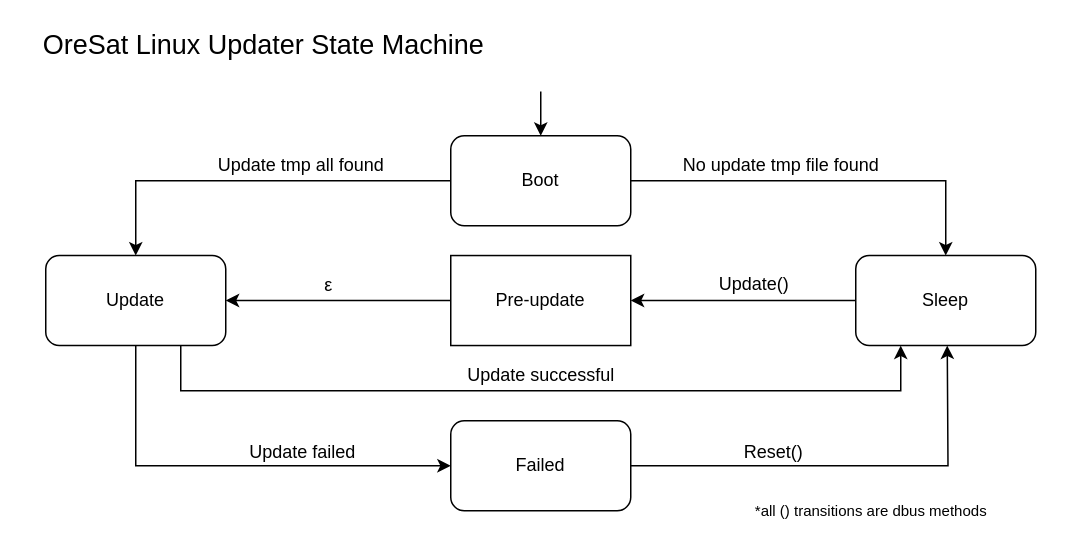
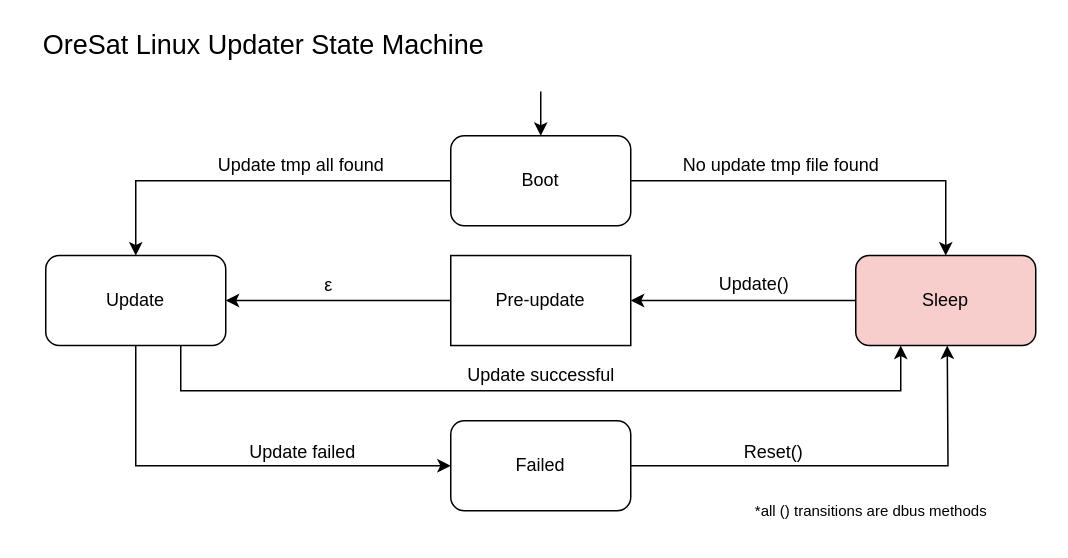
(946, 301) -> (946, 301)
